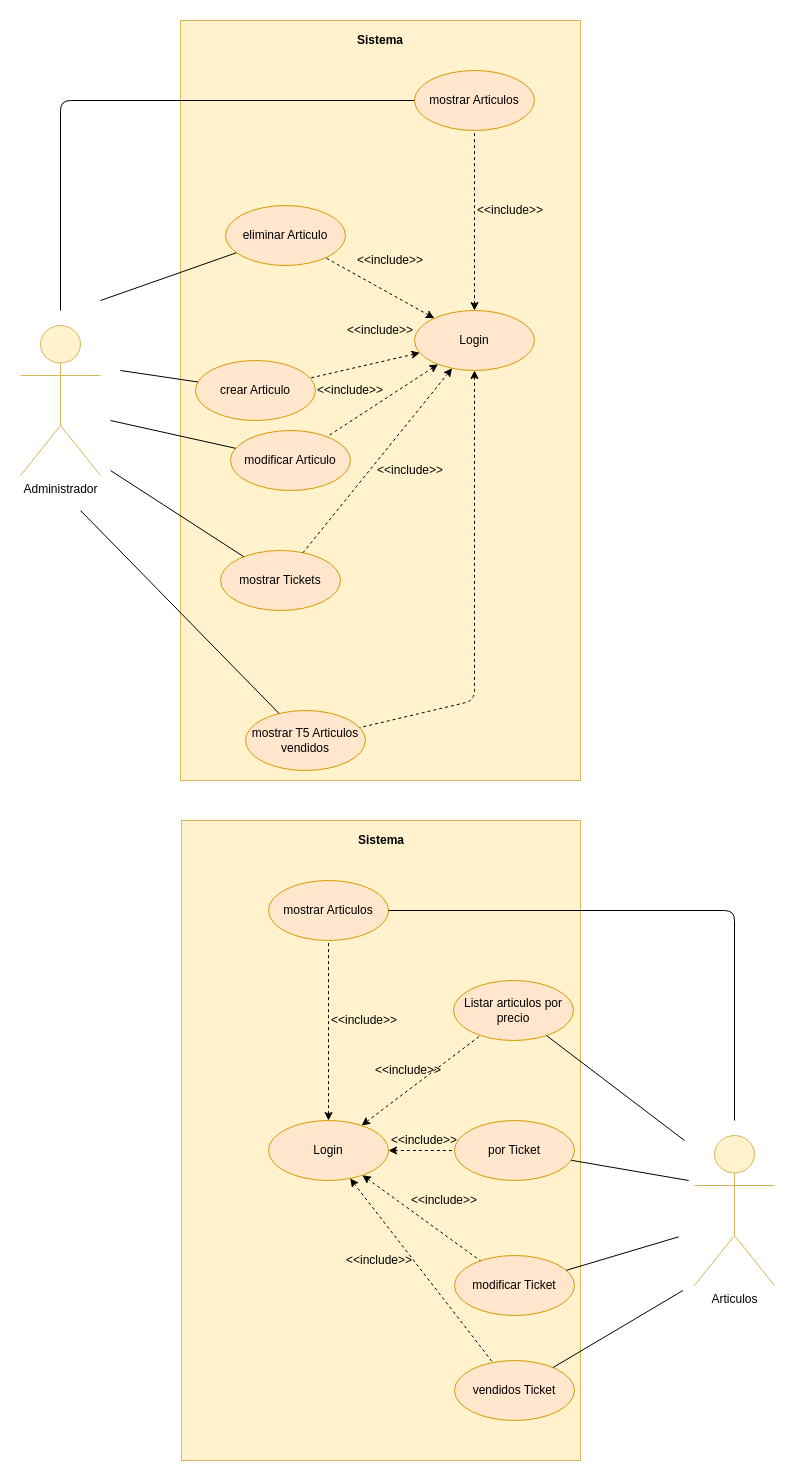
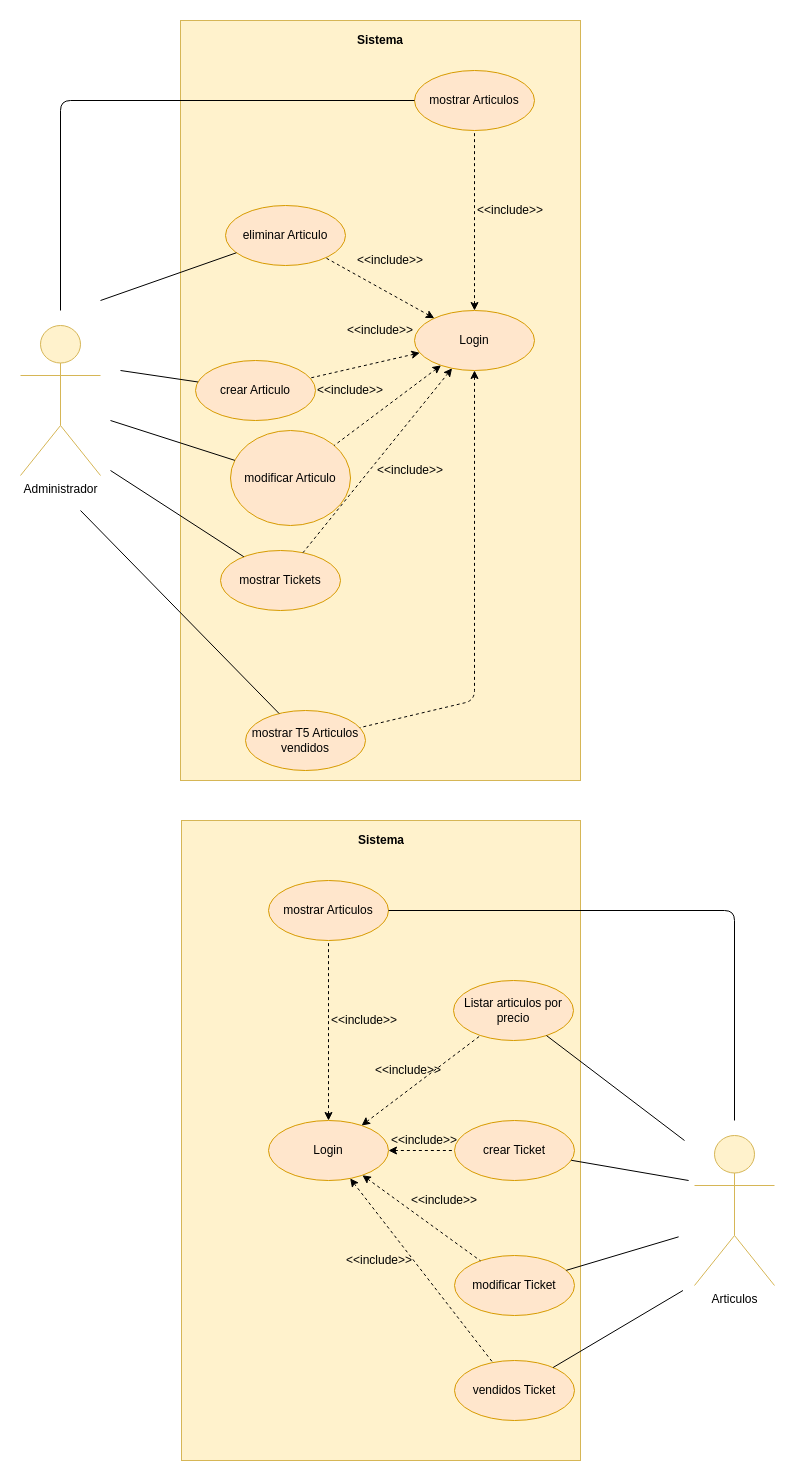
(291, 461) -> (291, 478)
(515, 1151) -> (515, 1151)
